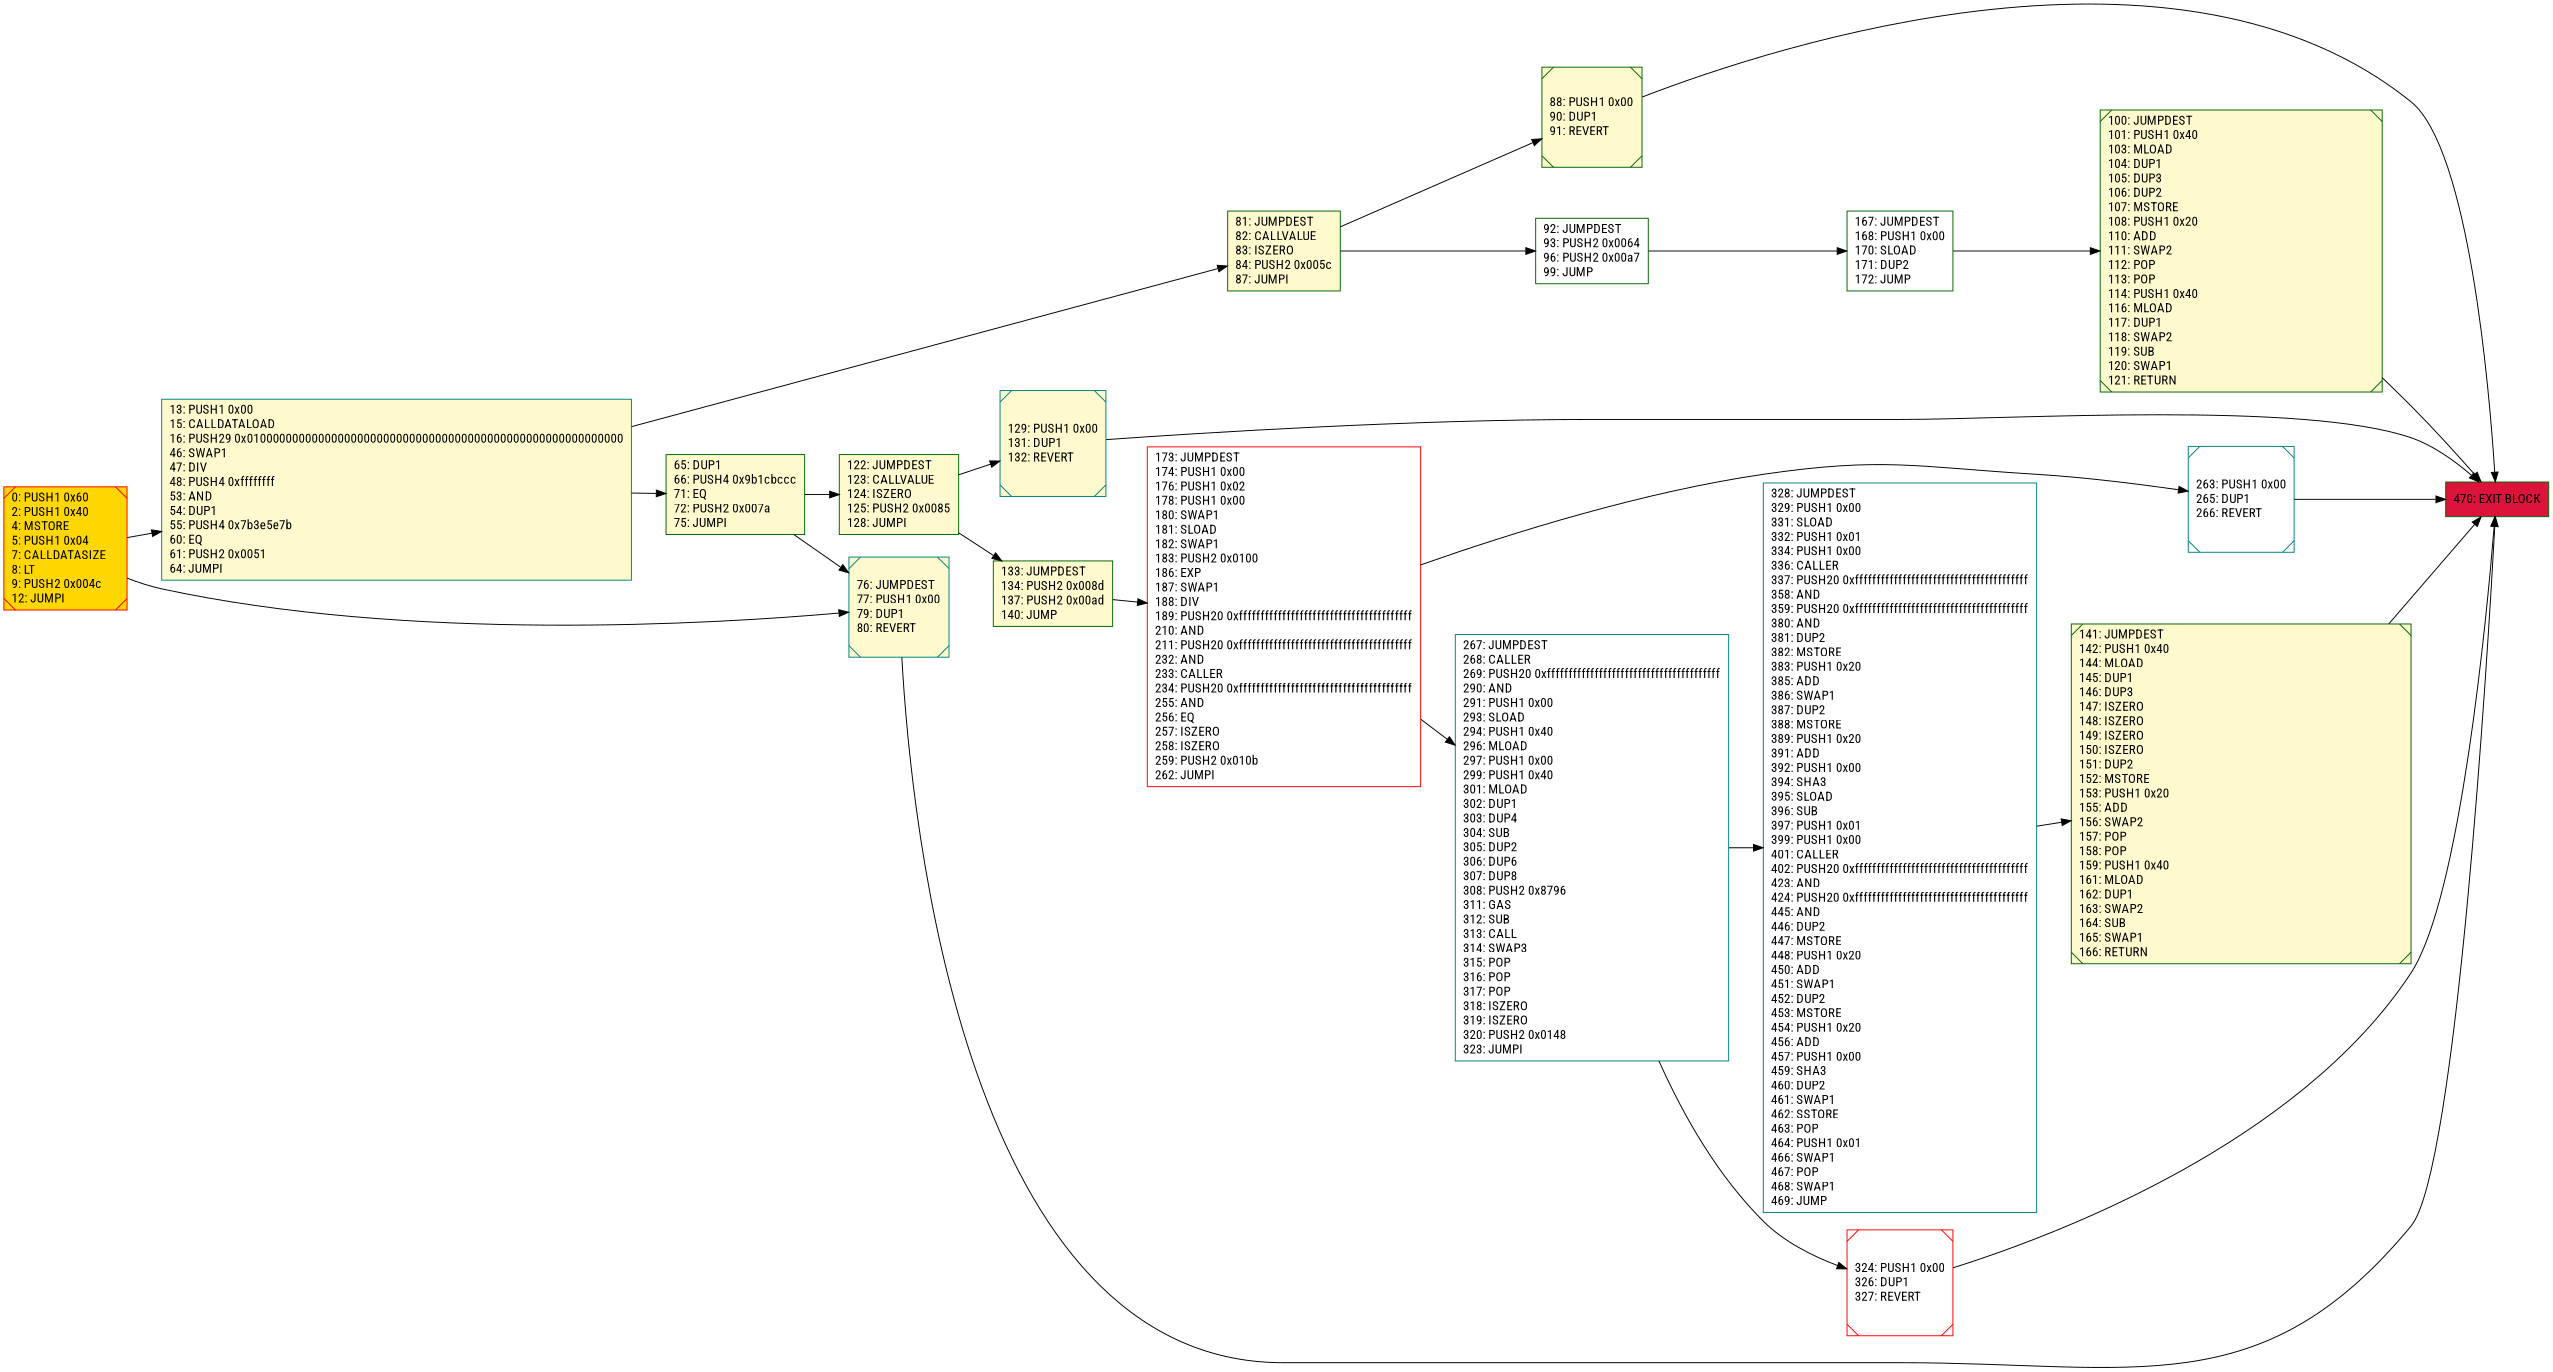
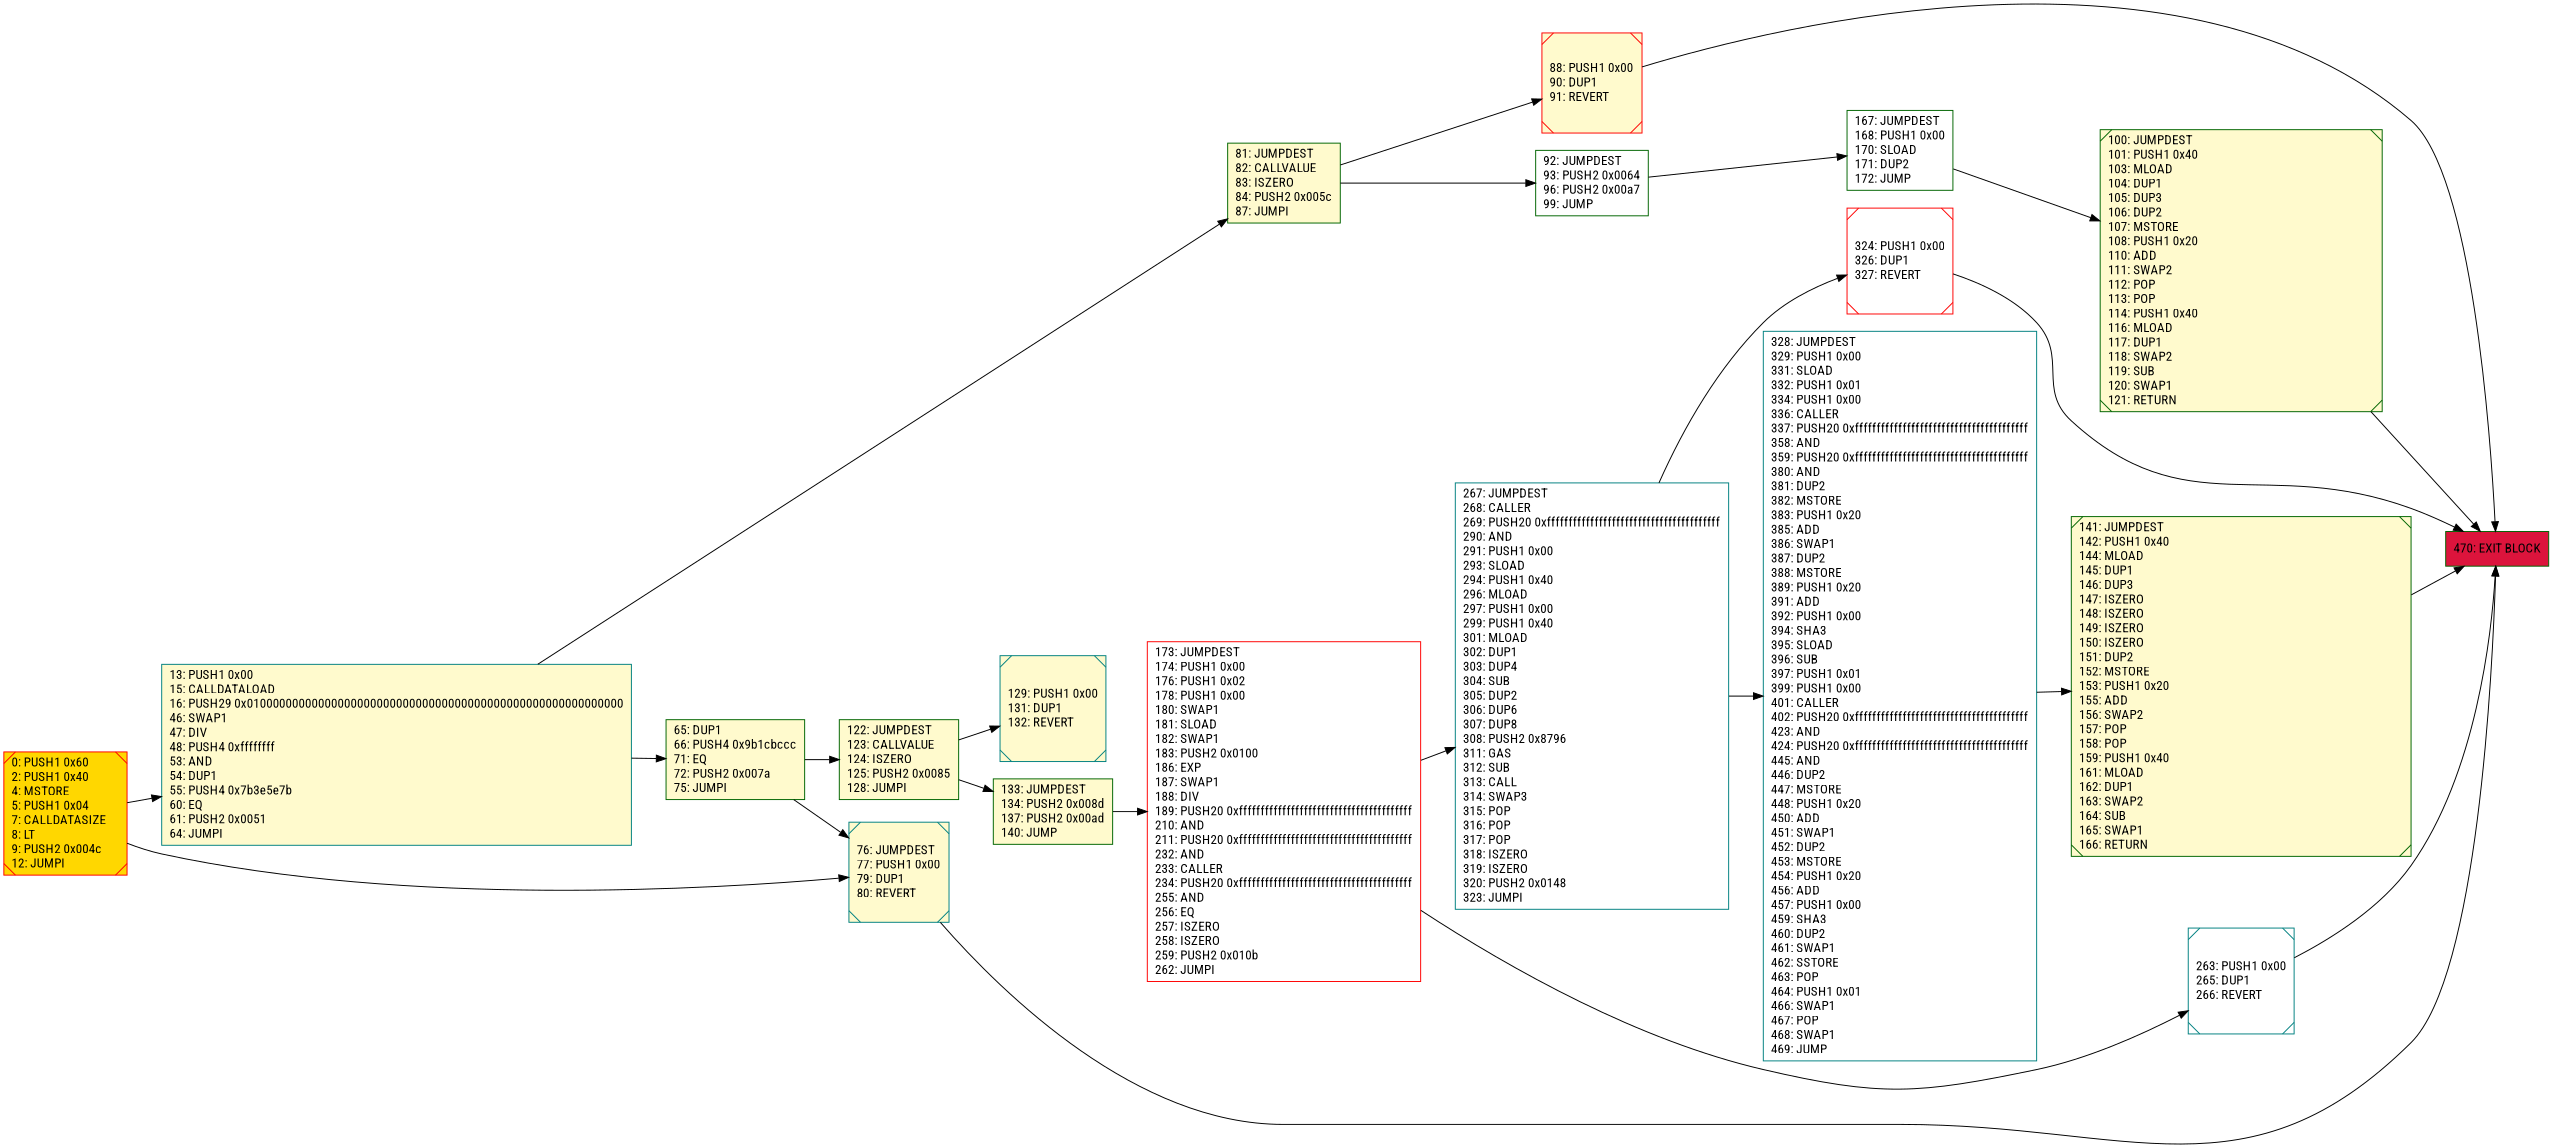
(1592, 117) -> (1592, 83)
(1795, 419) -> none
